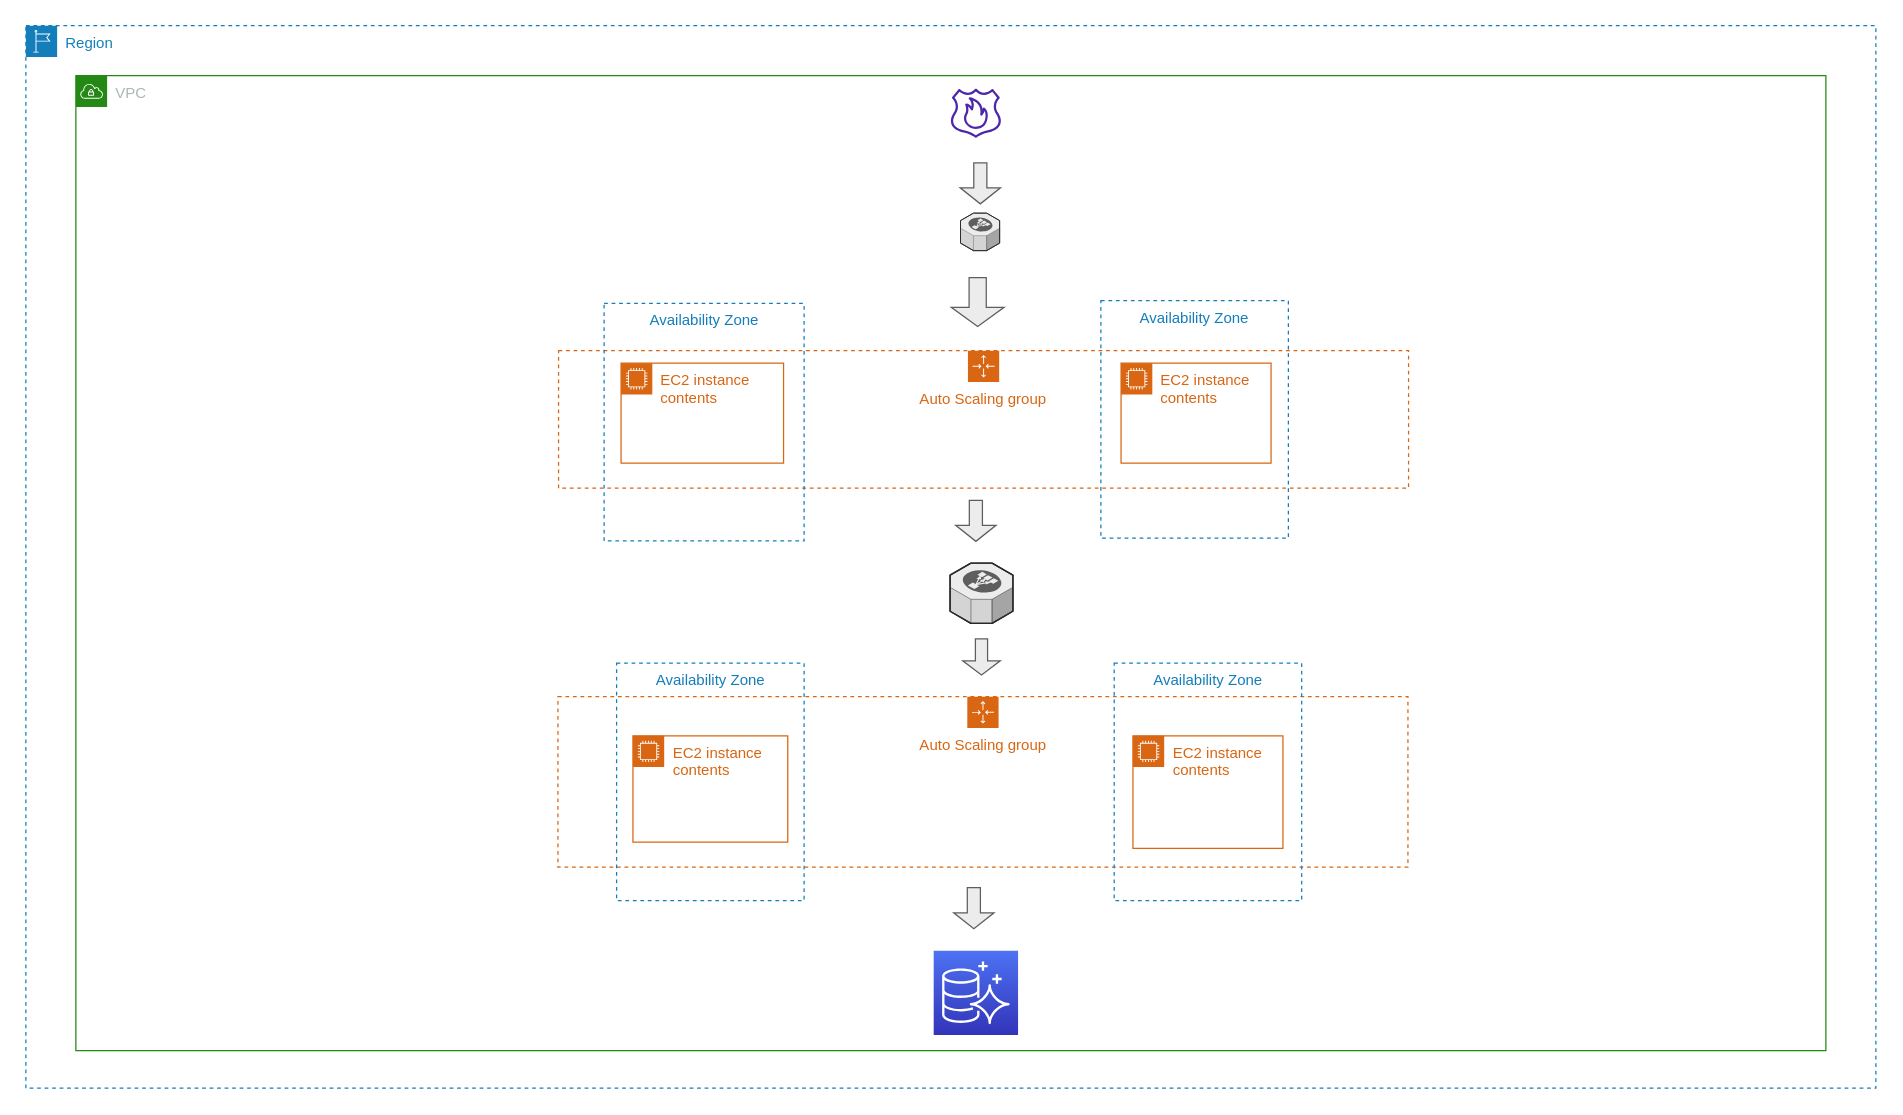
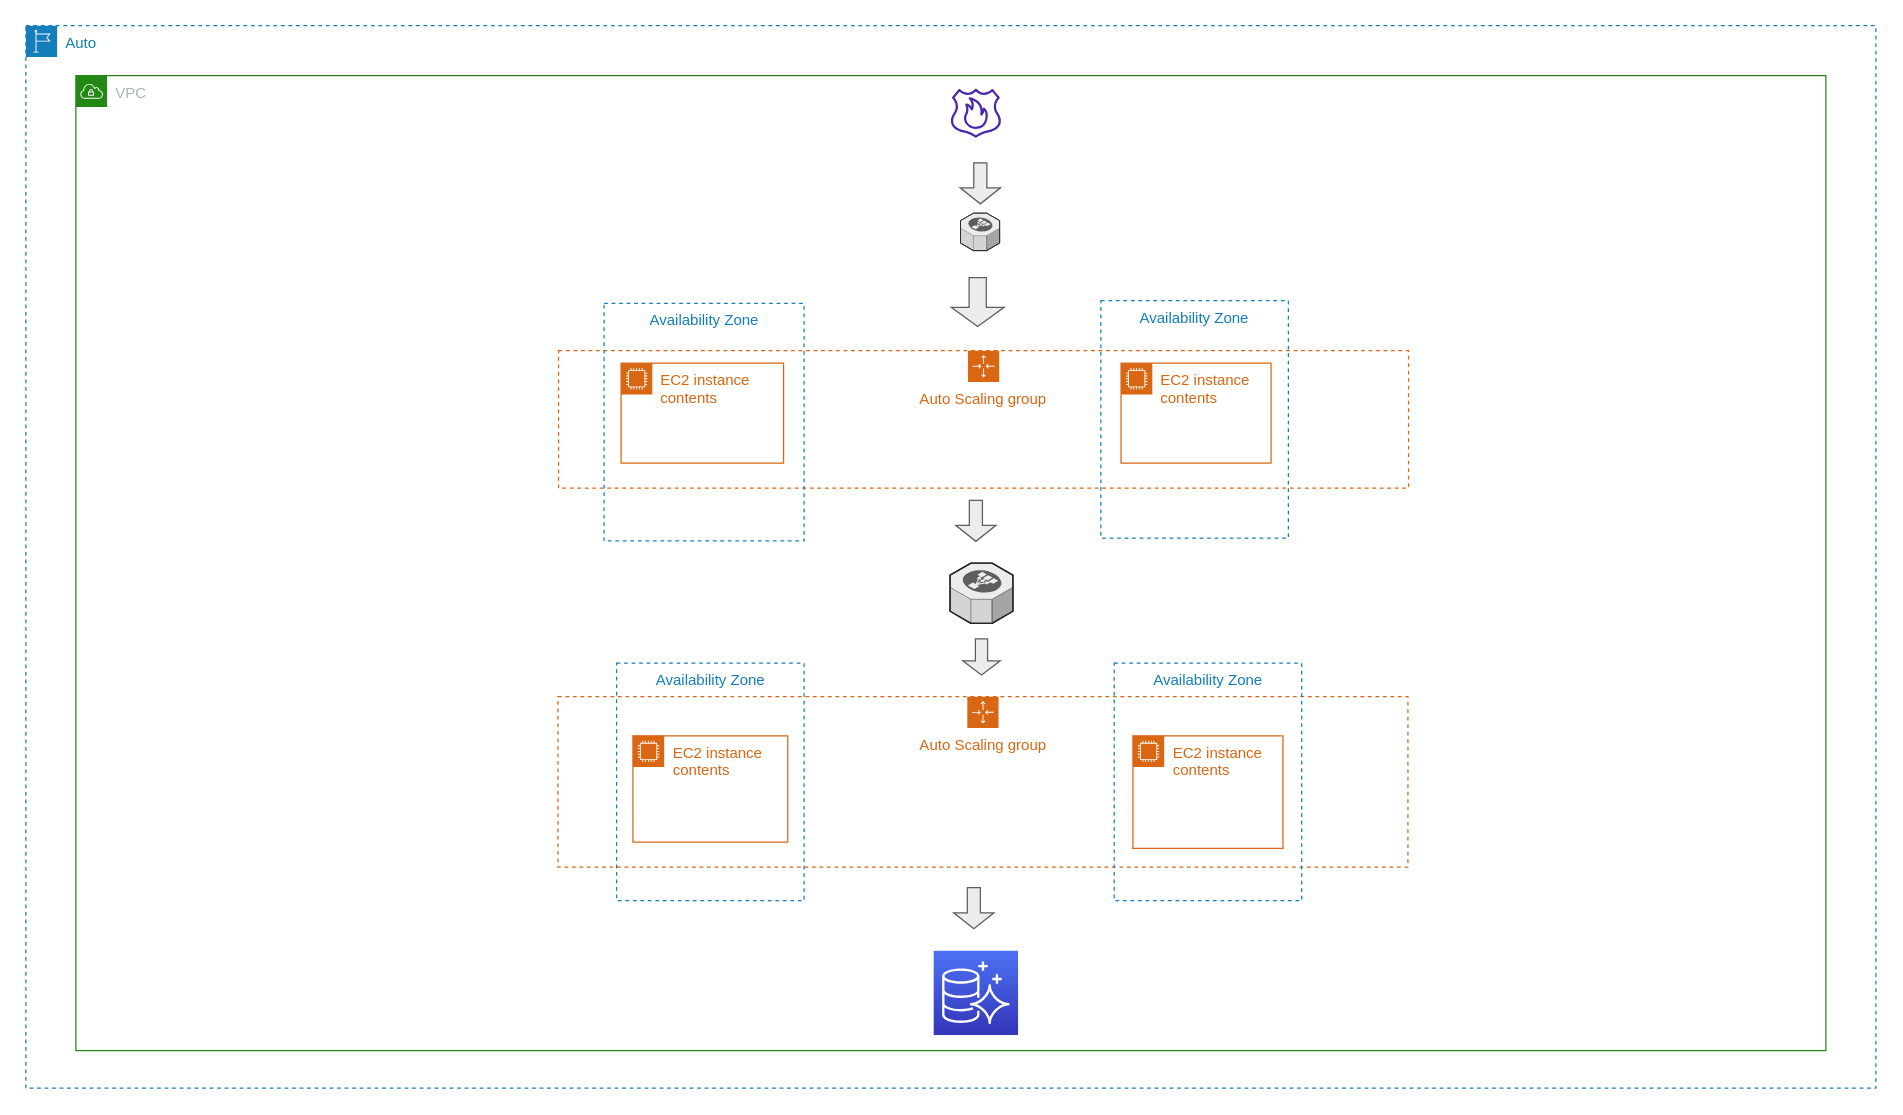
(89, 43) -> (82, 43)
